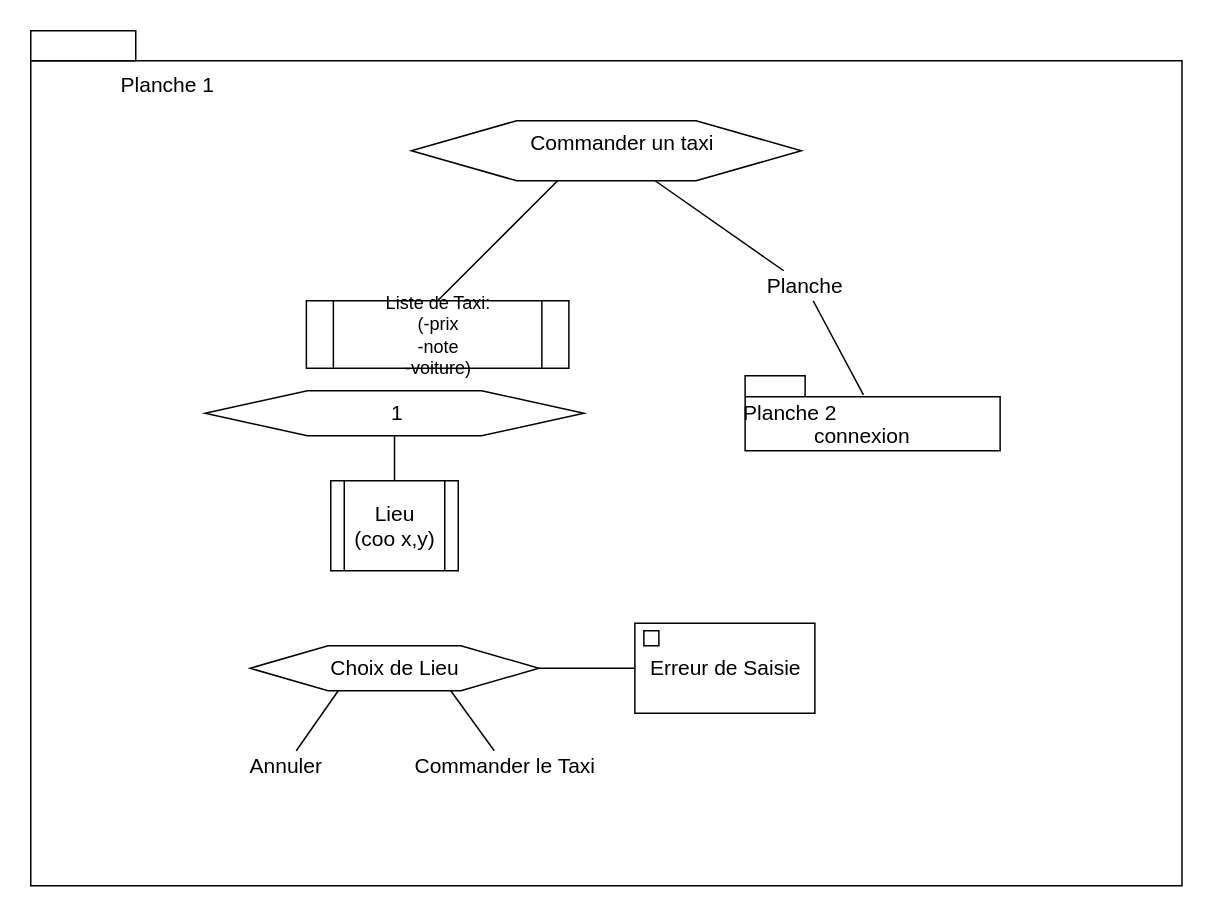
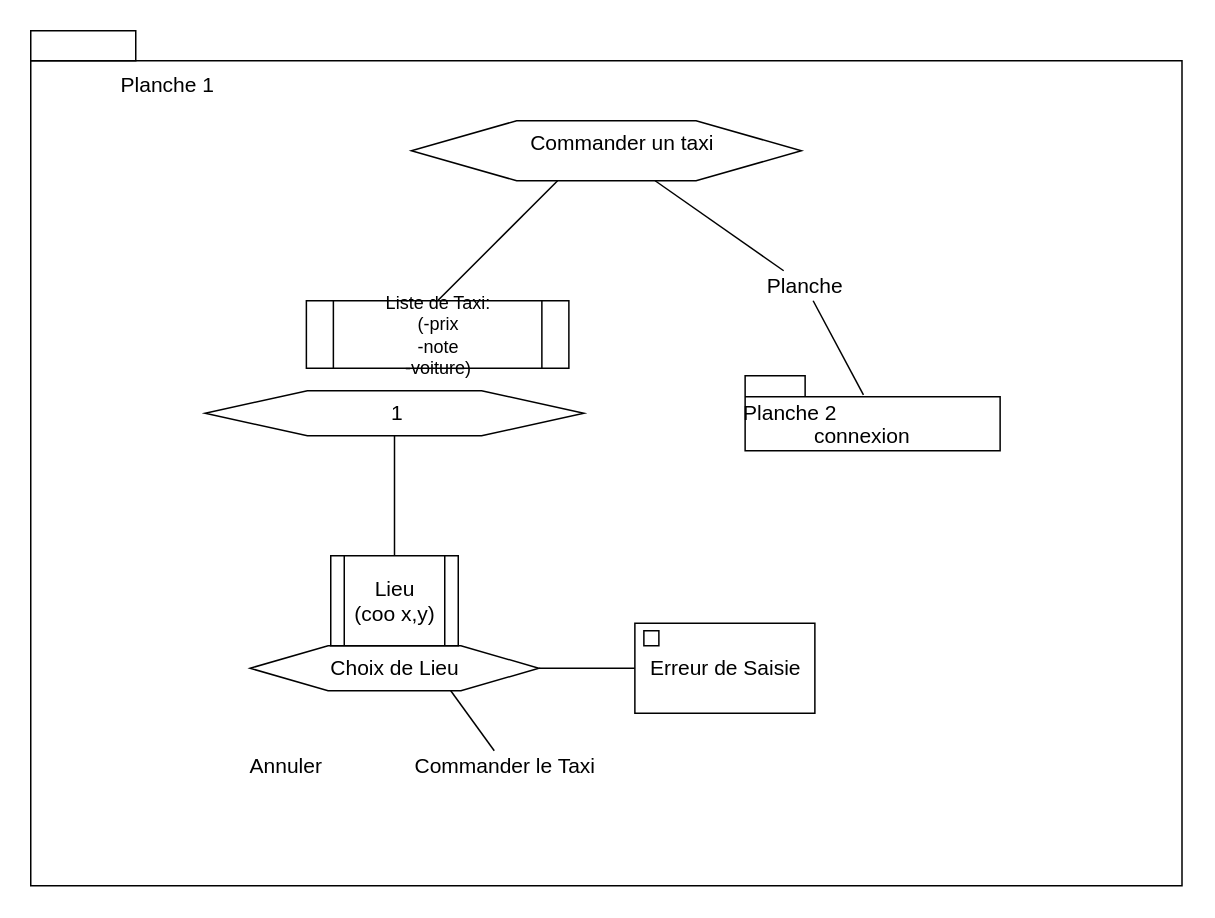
(395, 526) -> (395, 601)
(317, 721) -> none
